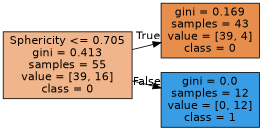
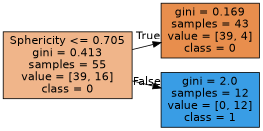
(210, 100) -> (210, 100)
